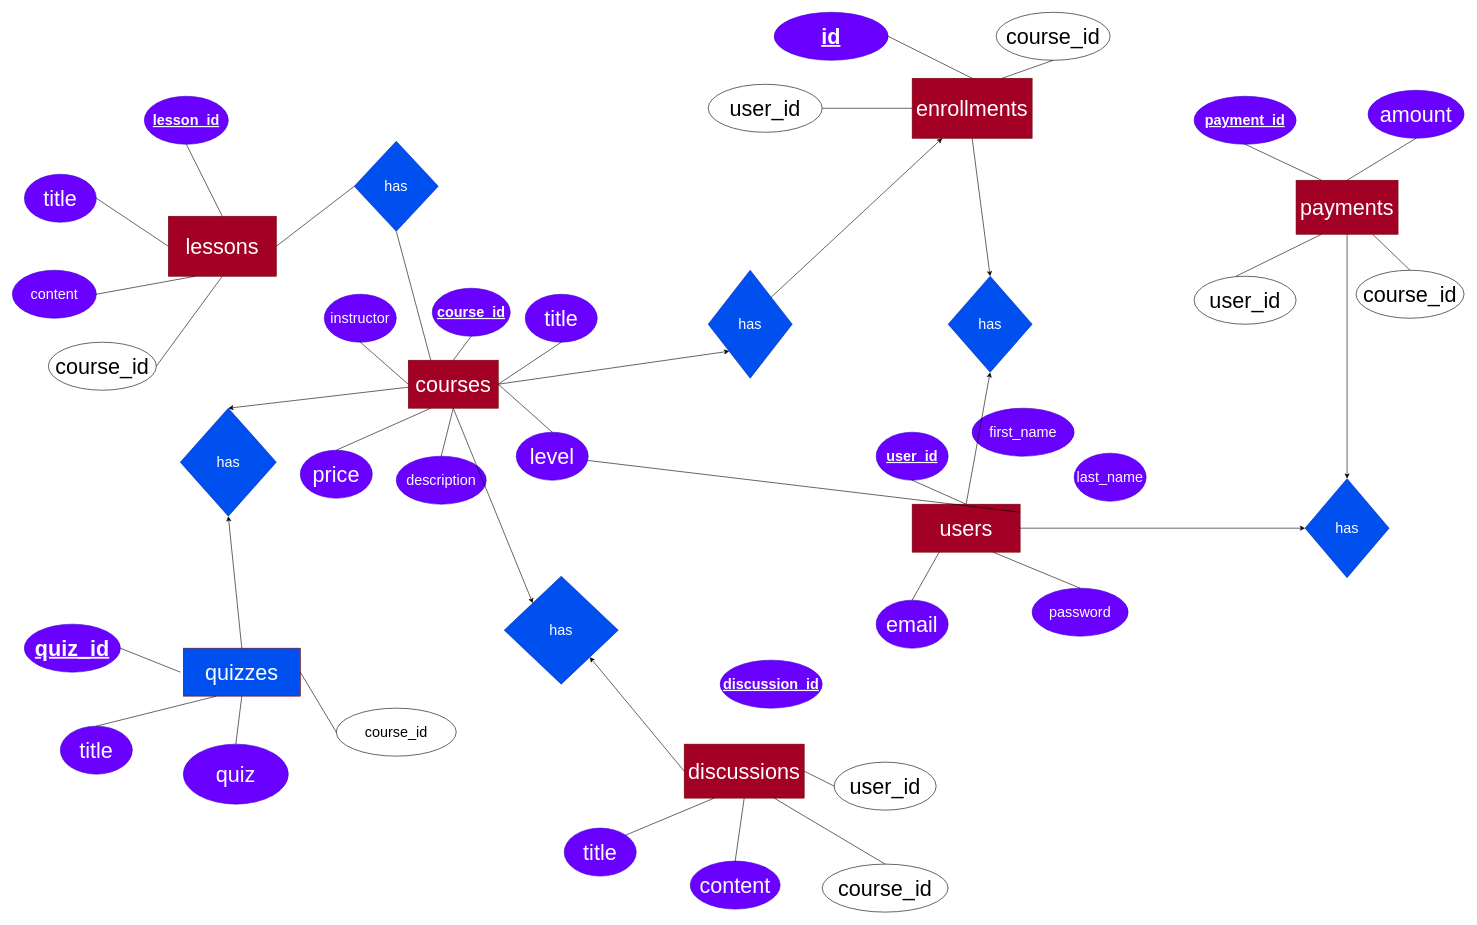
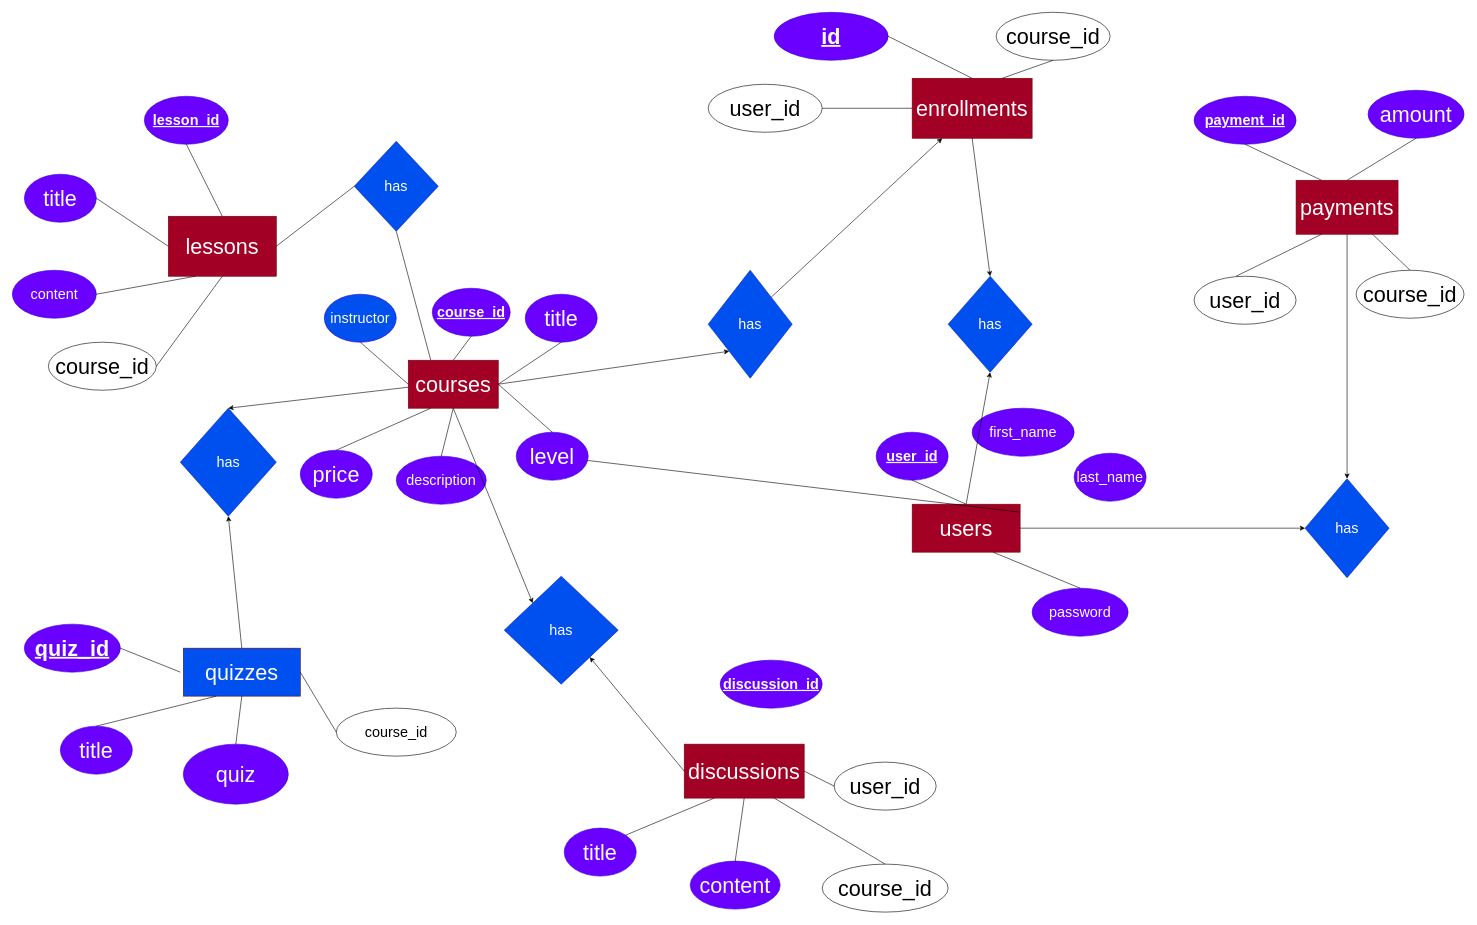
(360, 318) -> (360, 318)
(926, 577) -> none
(912, 624) -> none
